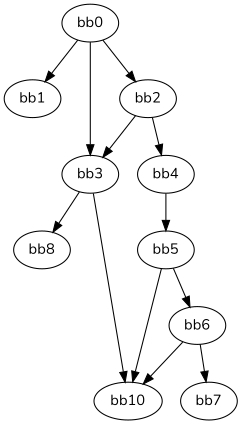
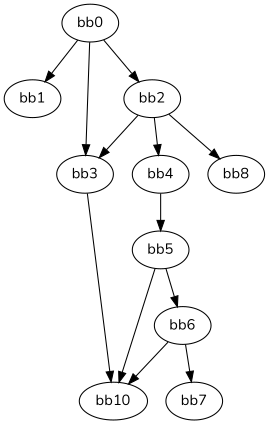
(69, 208) -> (190, 133)
